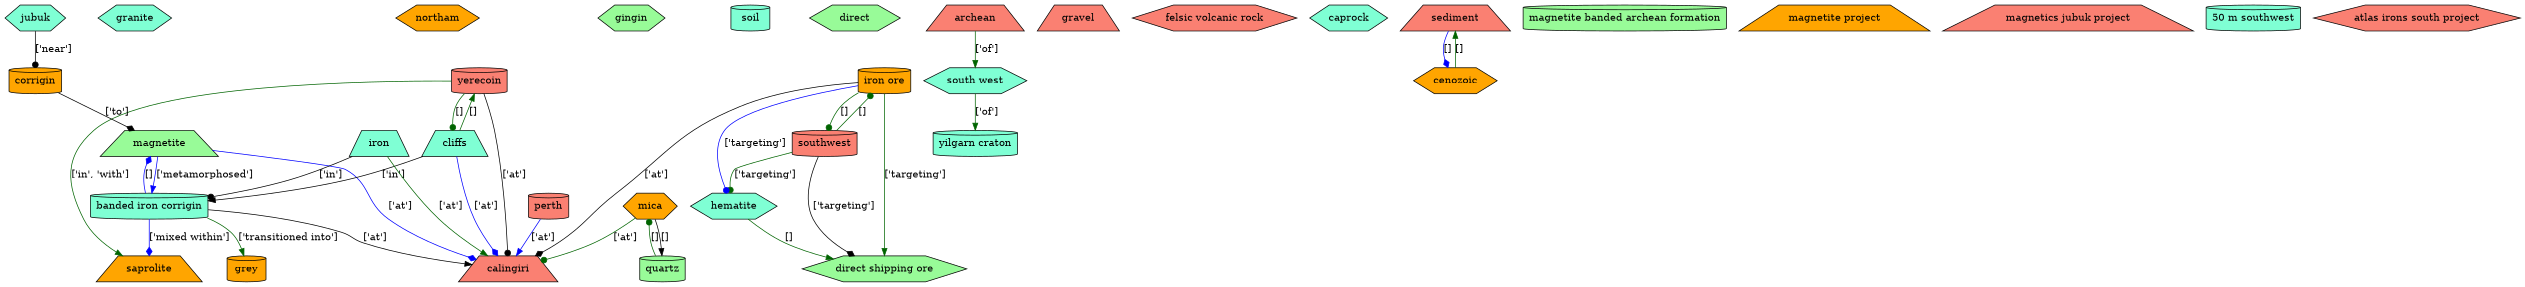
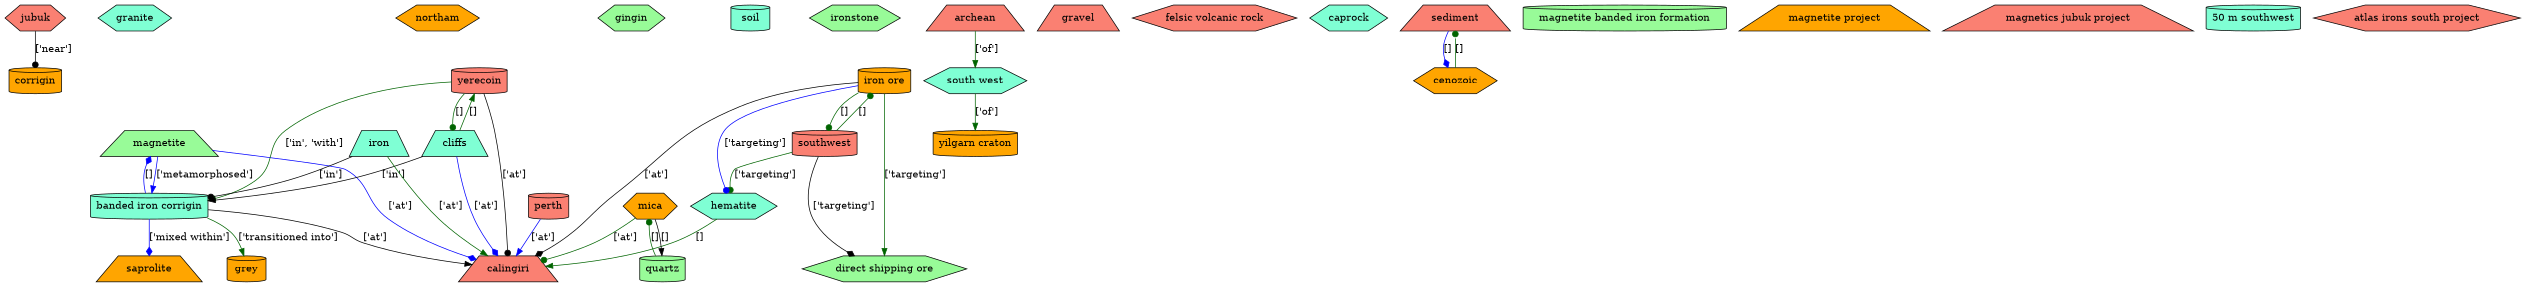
(35, 18) -> (35, 18)
(855, 18) -> (855, 18)
(1625, 18) -> (1625, 18)
(1455, 53) -> (1455, 53)
(197, 96) -> (316, 113)
(93, 110) -> none
(975, 143) -> (975, 143)
(785, 243) -> (638, 253)
